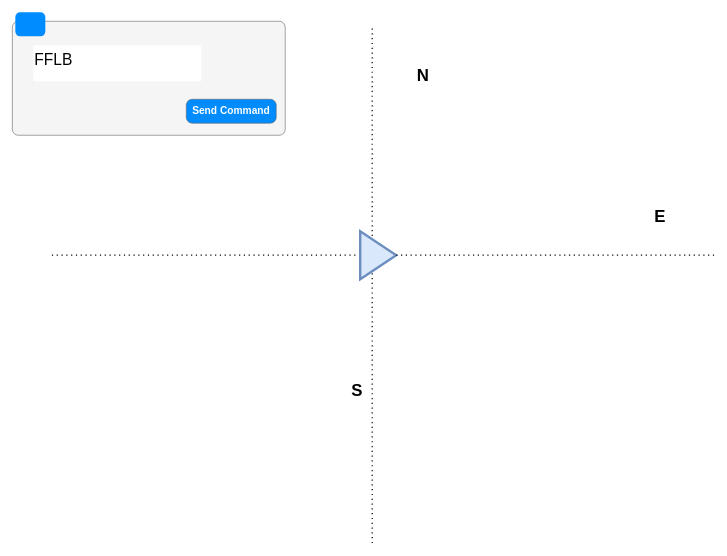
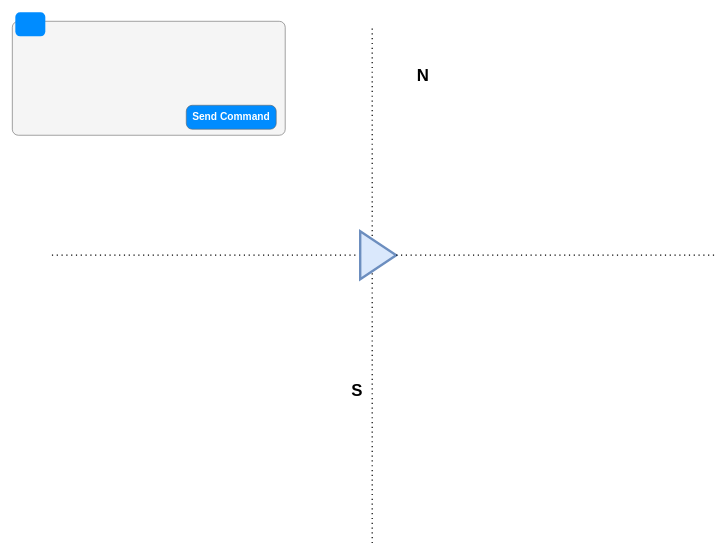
(117, 63) -> none
(231, 111) -> (231, 117)
(660, 216) -> none
